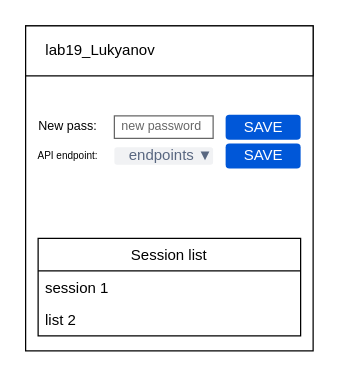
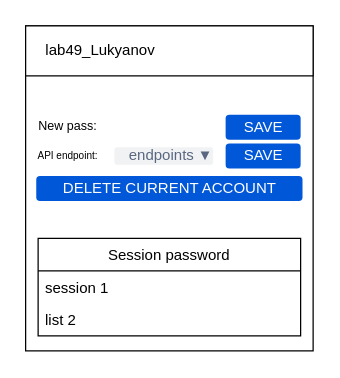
(101, 51) -> (101, 51)
(164, 127) -> none
none -> (169, 188)
(169, 255) -> (169, 255)
